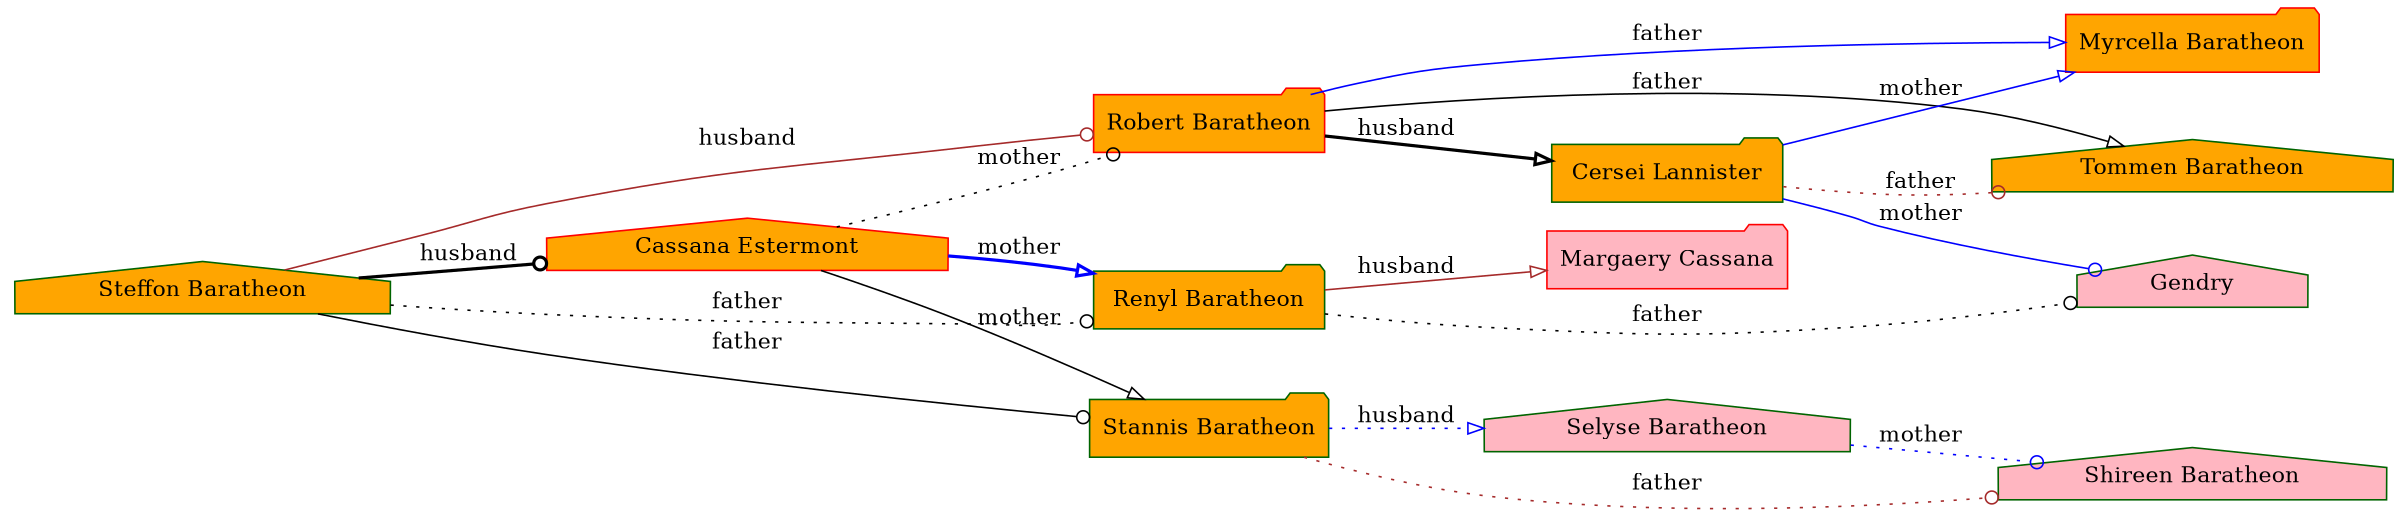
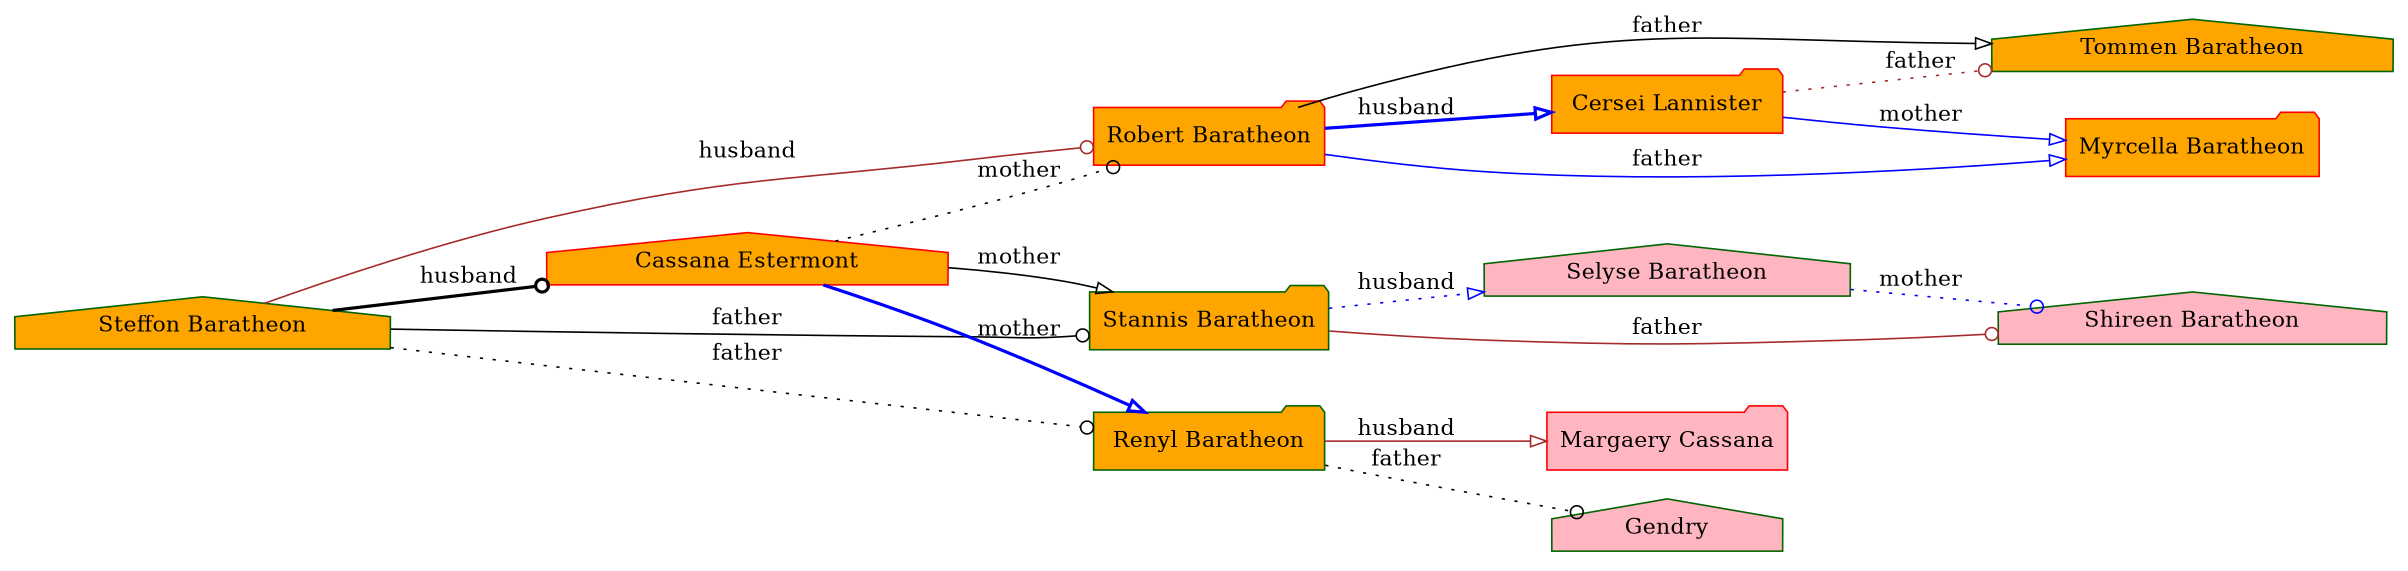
(1430, 147) -> (1430, 121)
(1667, 173) -> (1667, 104)
(1934, 239) -> none
(1642, 507) -> (1657, 344)
